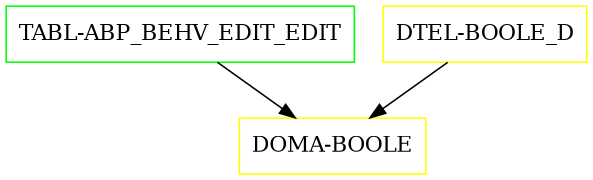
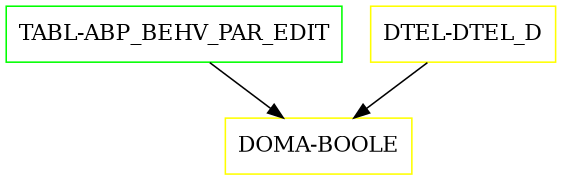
(180, 34) -> (174, 34)
(485, 34) -> (463, 34)
